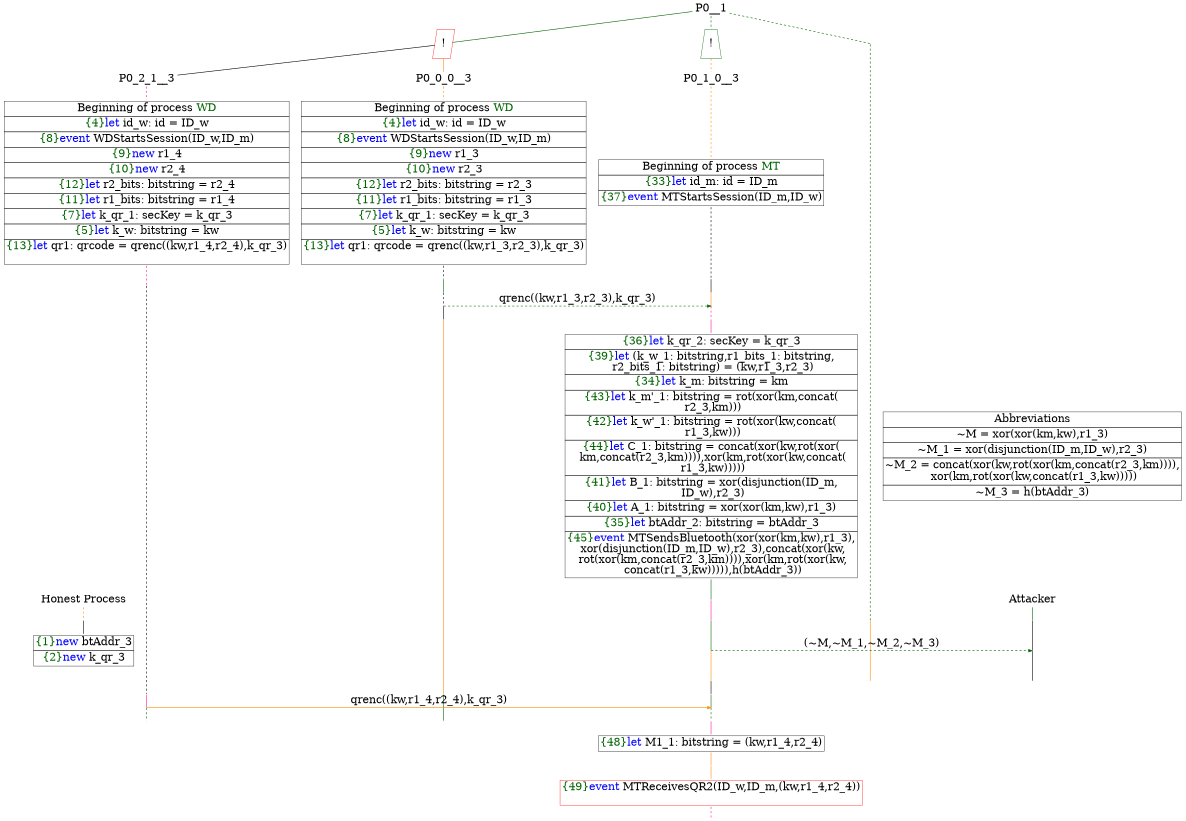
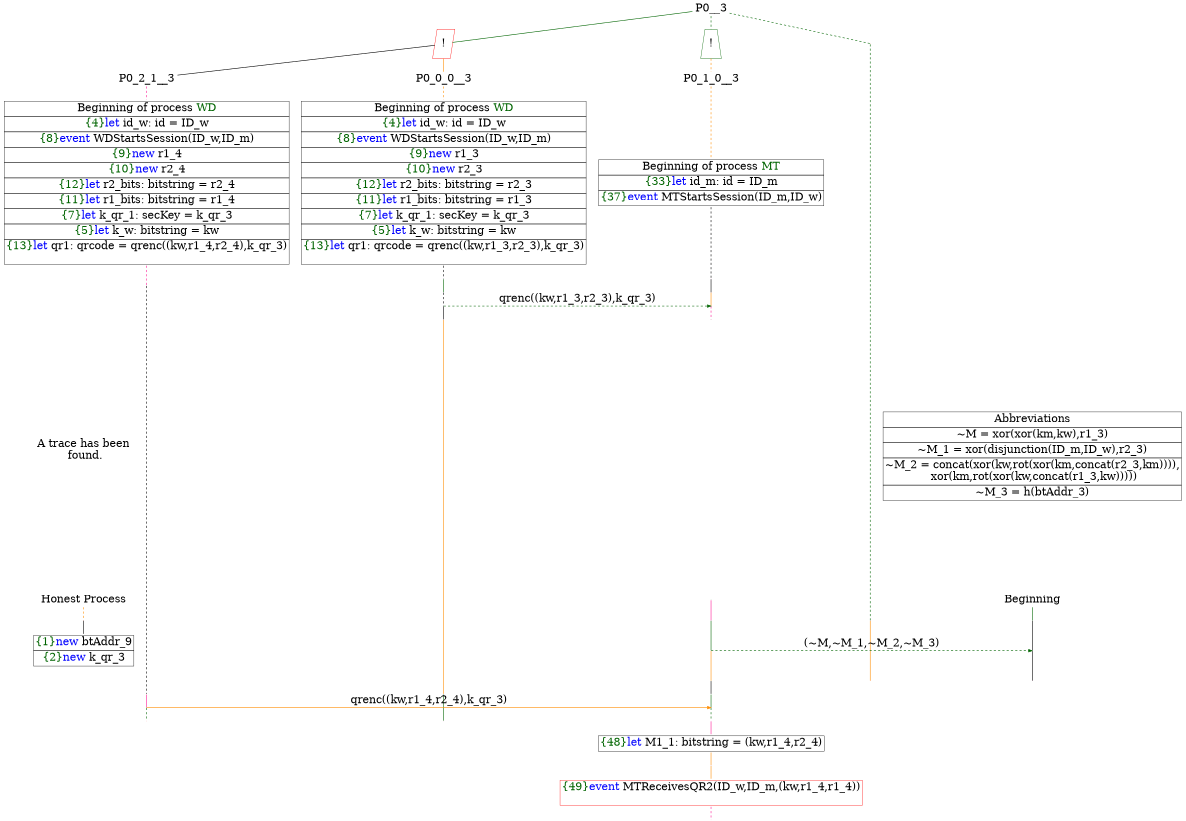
(711, 9) -> (711, 9)
none -> (84, 456)
(711, 456) -> none
(1032, 600) -> (1032, 600)
(107, 642) -> (107, 642)
(740, 787) -> (740, 787)
